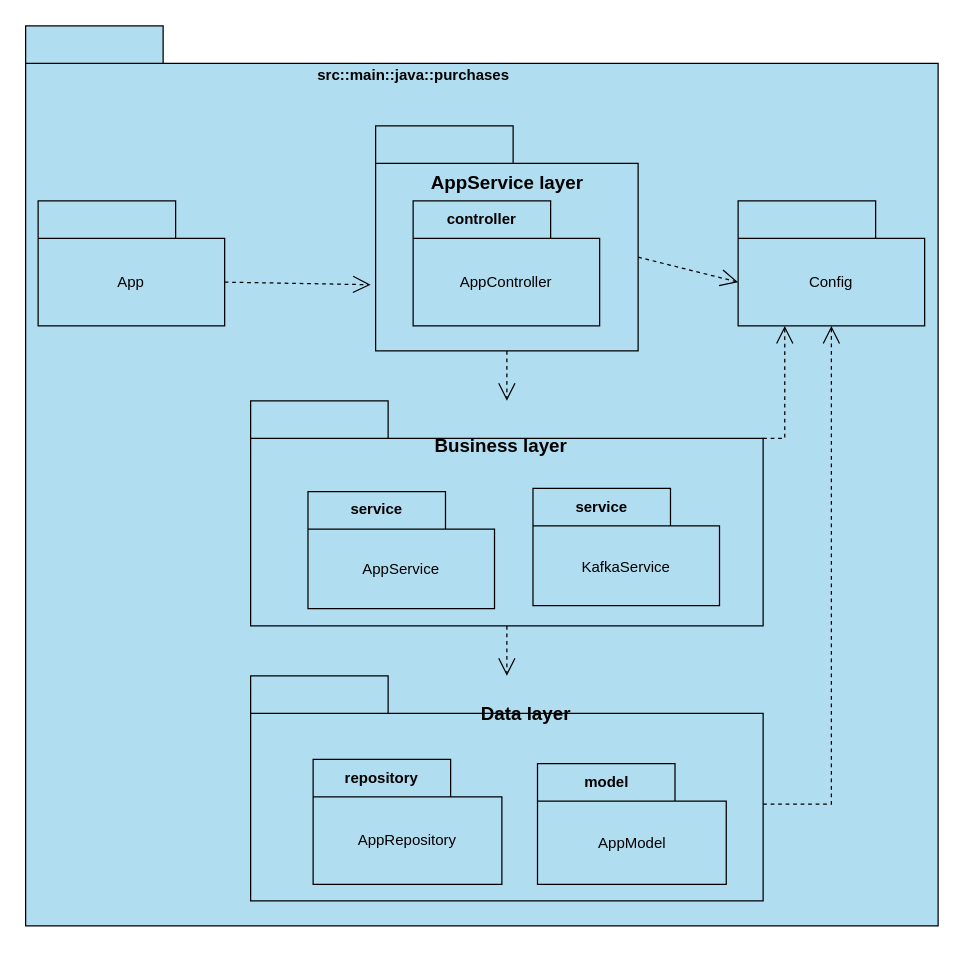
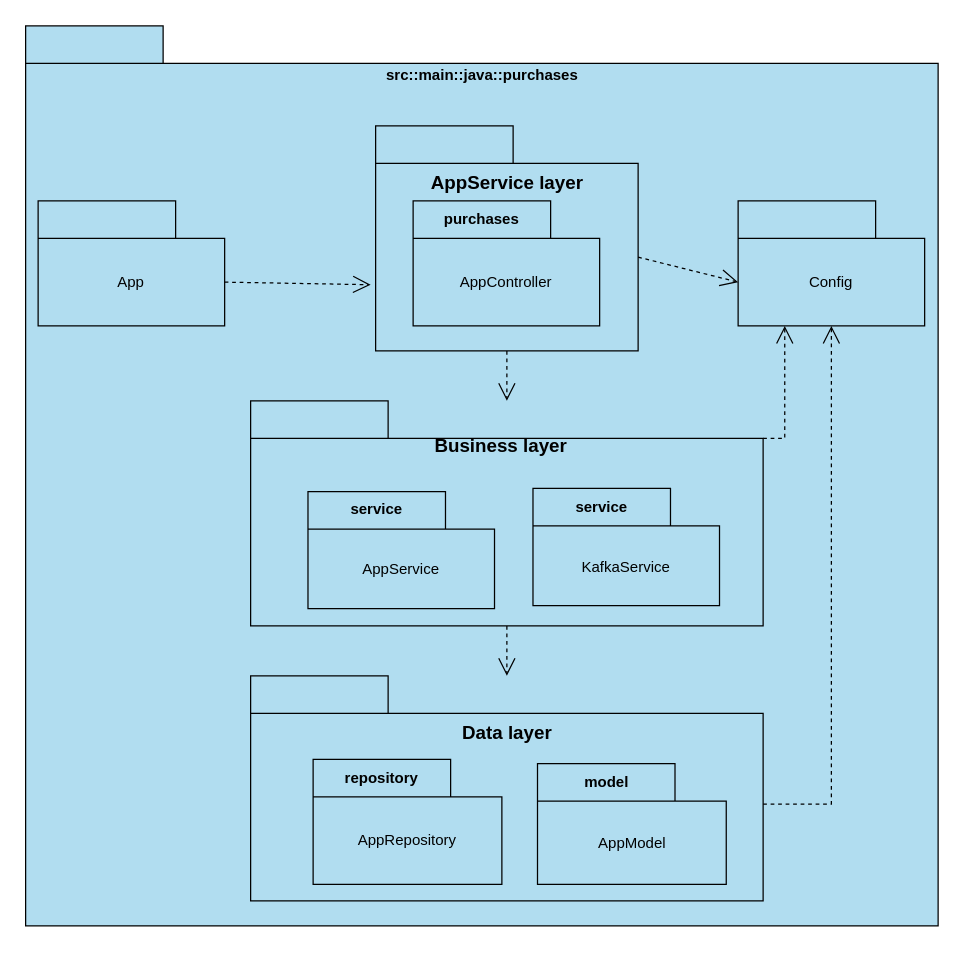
(413, 76) -> (482, 76)
(482, 219) -> (482, 219)
(526, 713) -> (507, 732)
